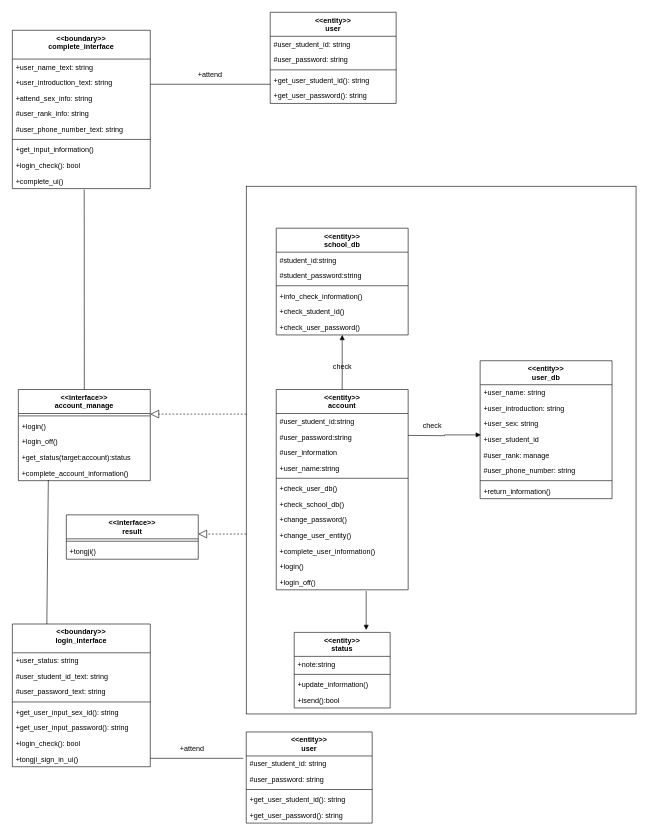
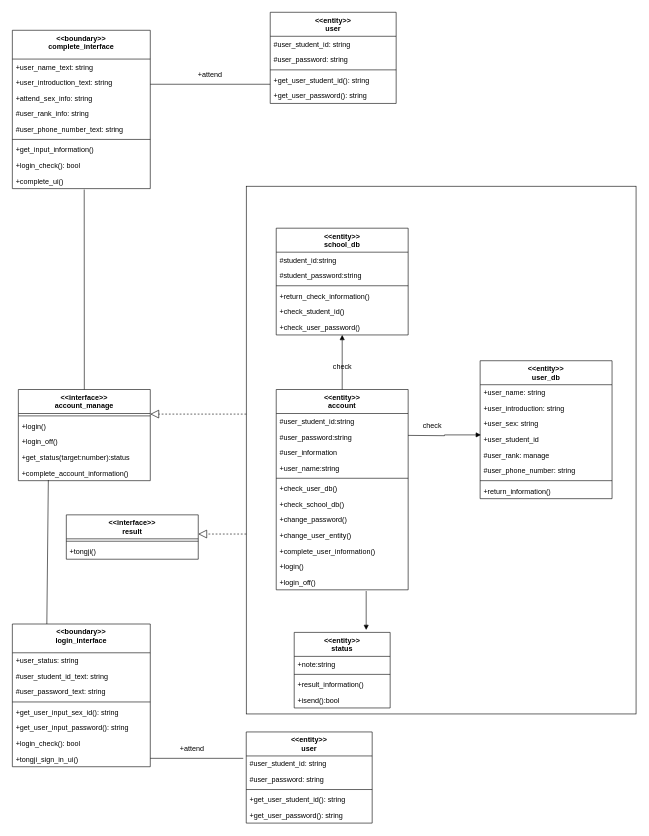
(327, 296) -> (332, 296)
(88, 458) -> (86, 458)
(338, 685) -> (337, 685)
